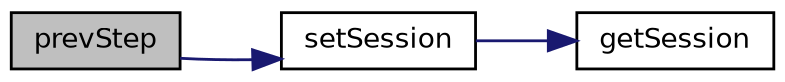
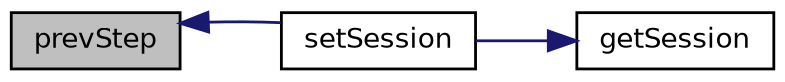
(216, 60) -> (245, 22)
